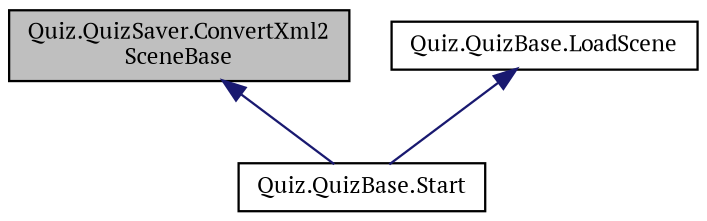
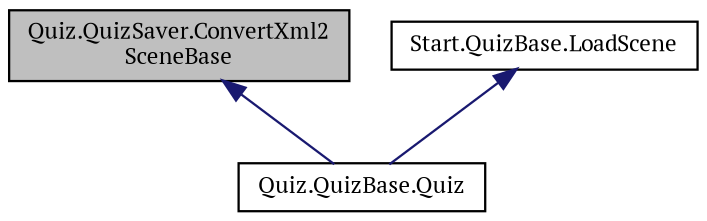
(545, 46) -> (545, 46)
(362, 187) -> (362, 187)
